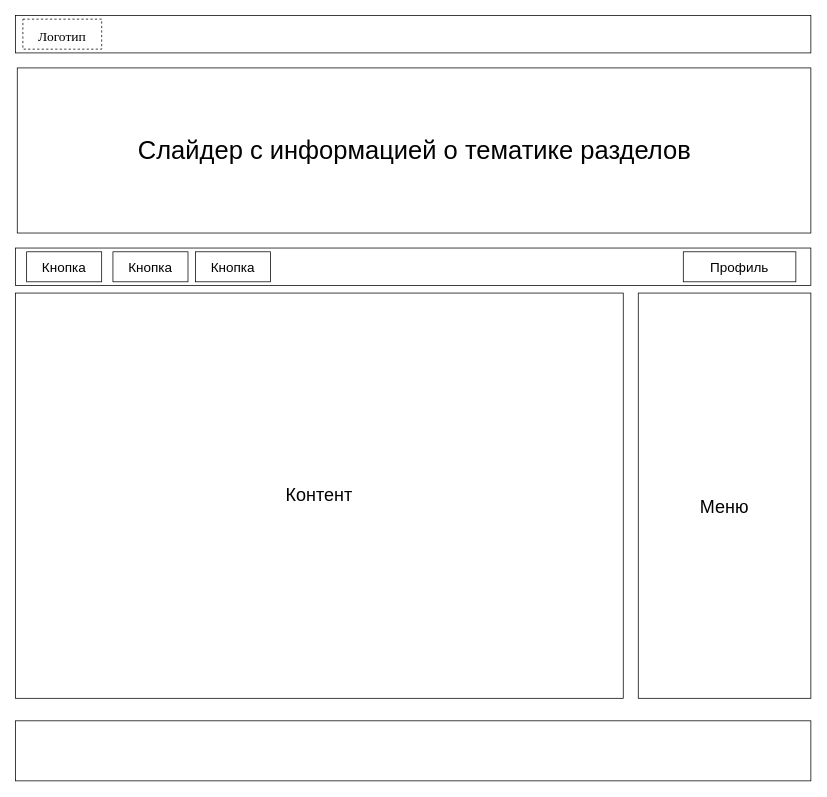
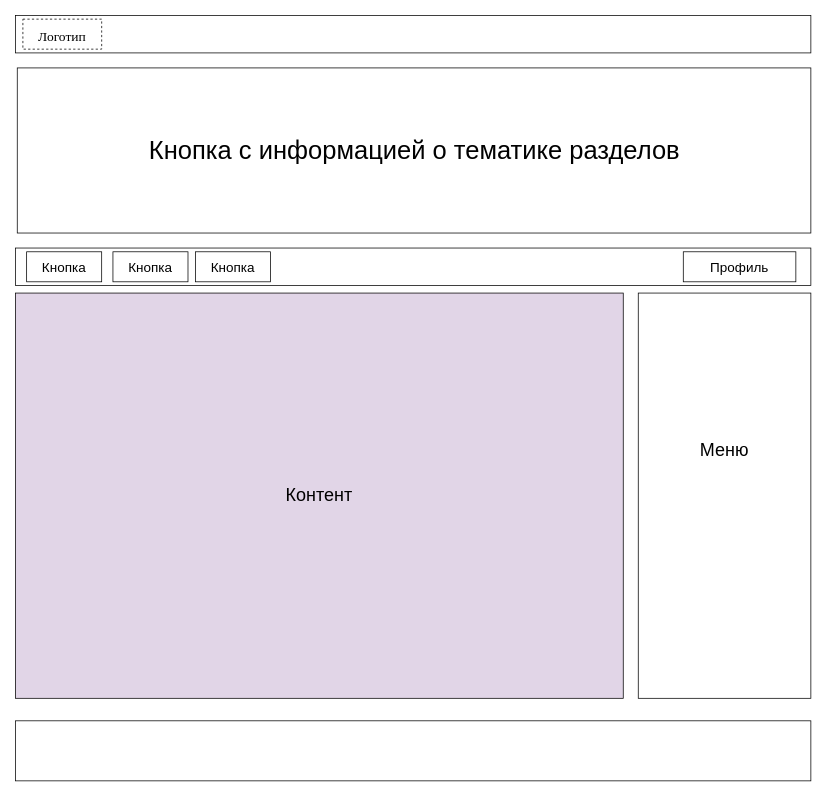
(414, 150) -> (414, 150)
(319, 495) -> (319, 495)
(724, 507) -> (724, 450)
